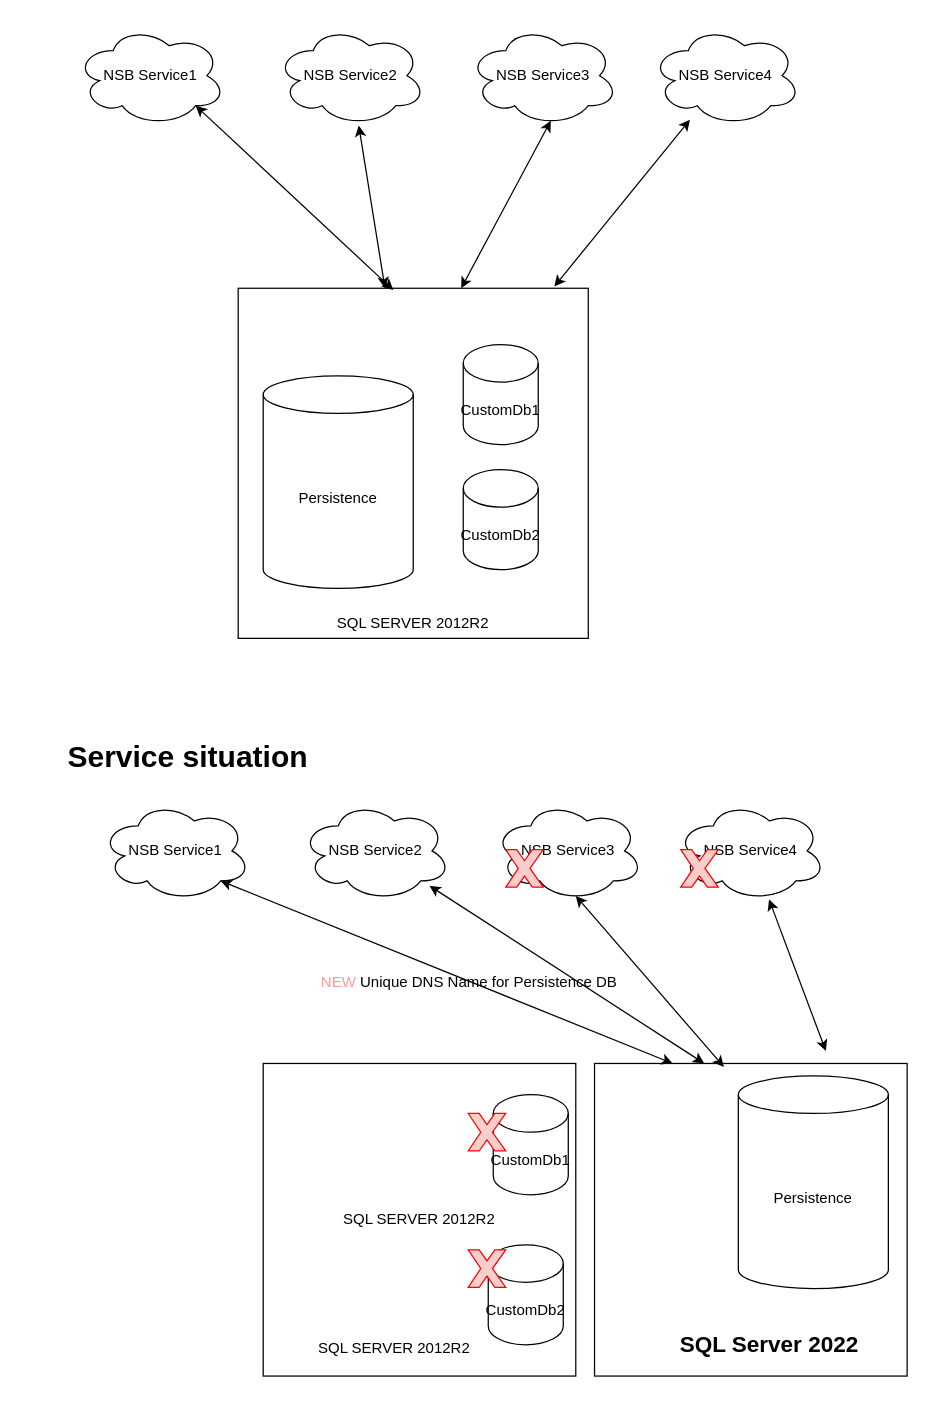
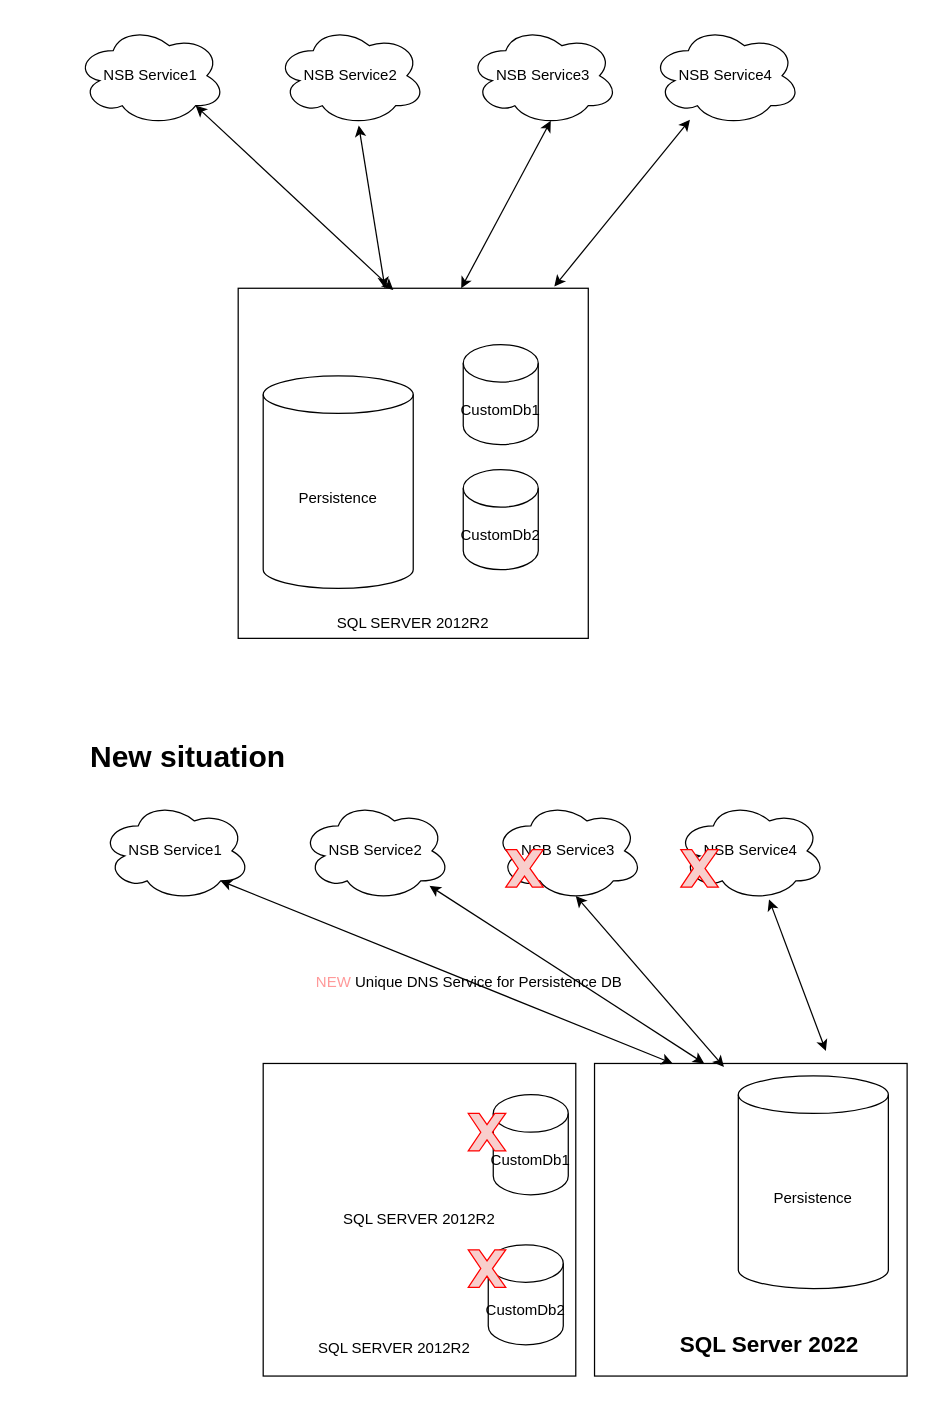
(188, 757) -> (188, 757)
(469, 982) -> (469, 982)
